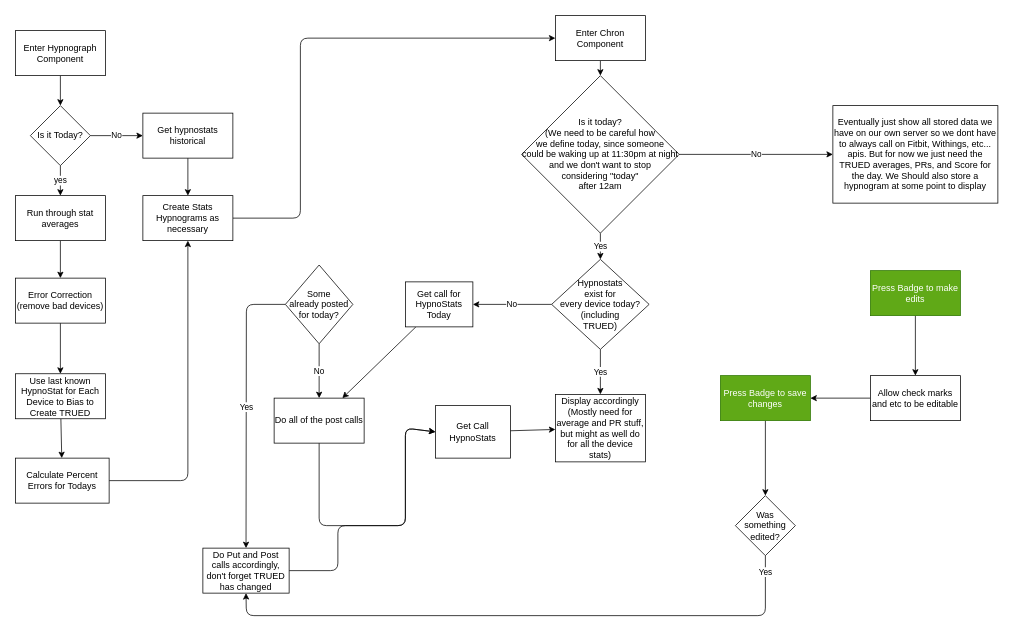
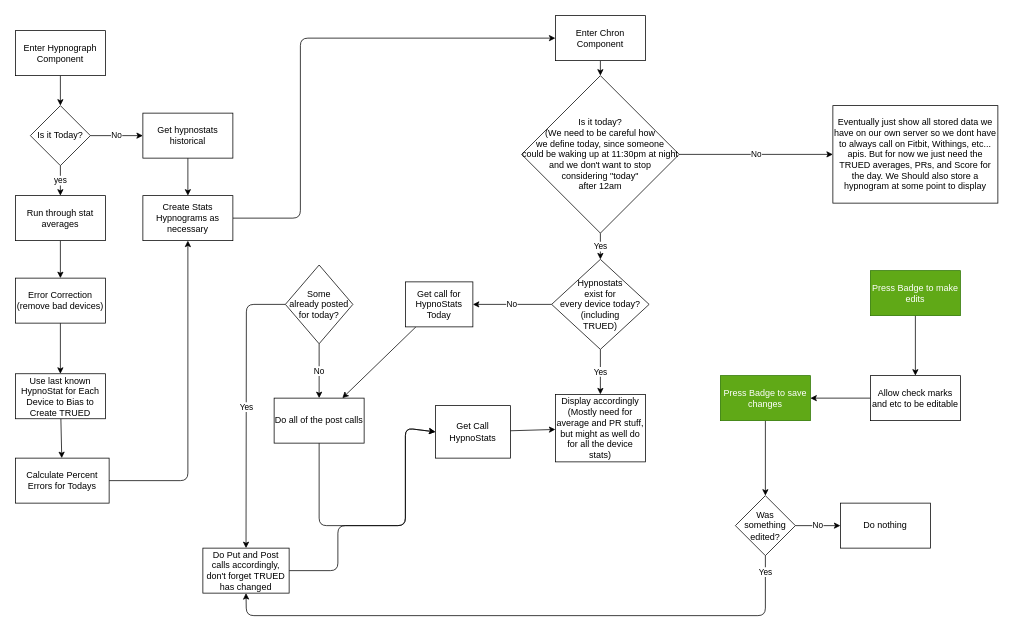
none -> (815, 525)
none -> (885, 525)
